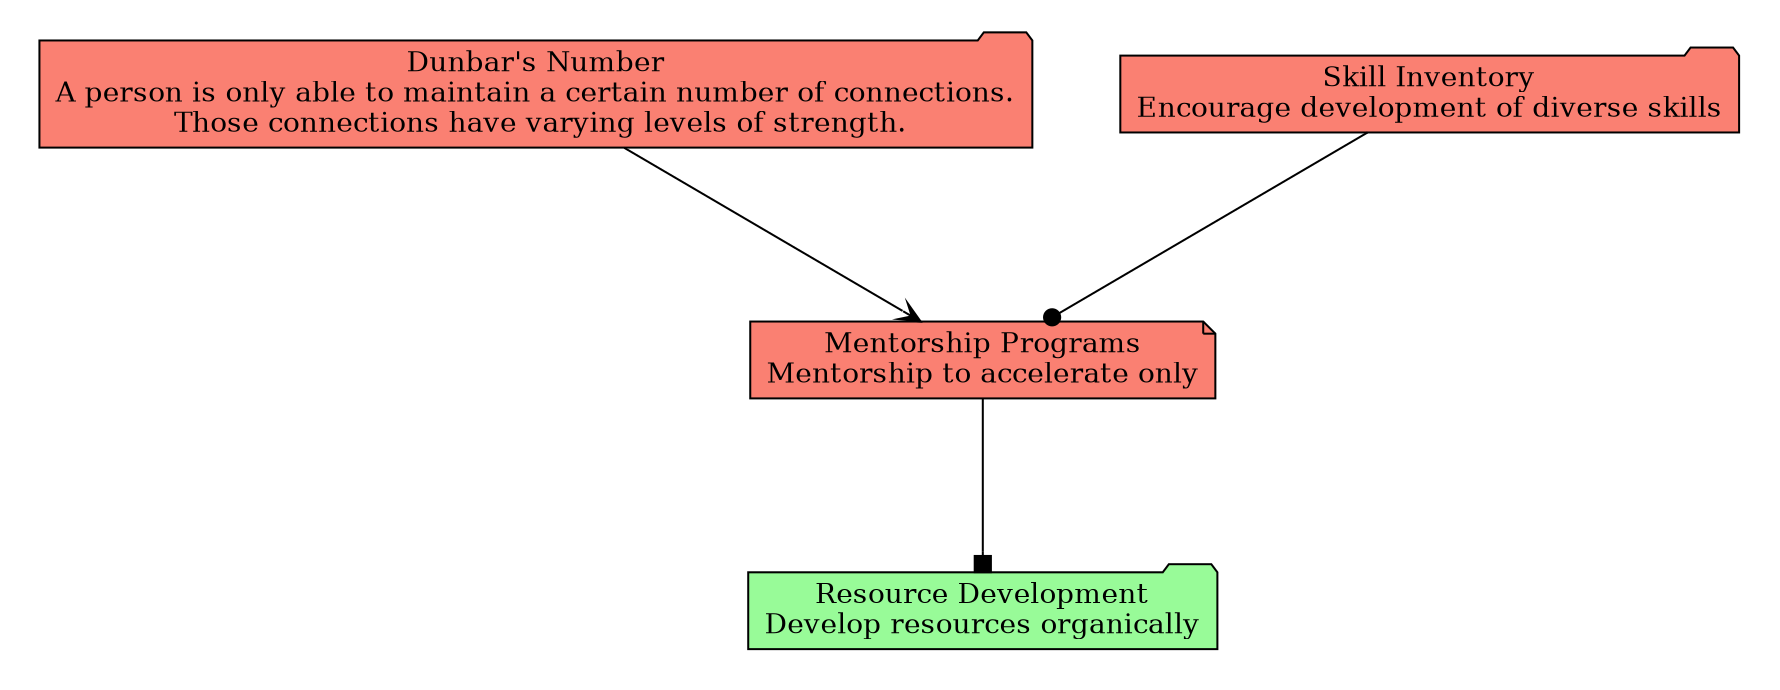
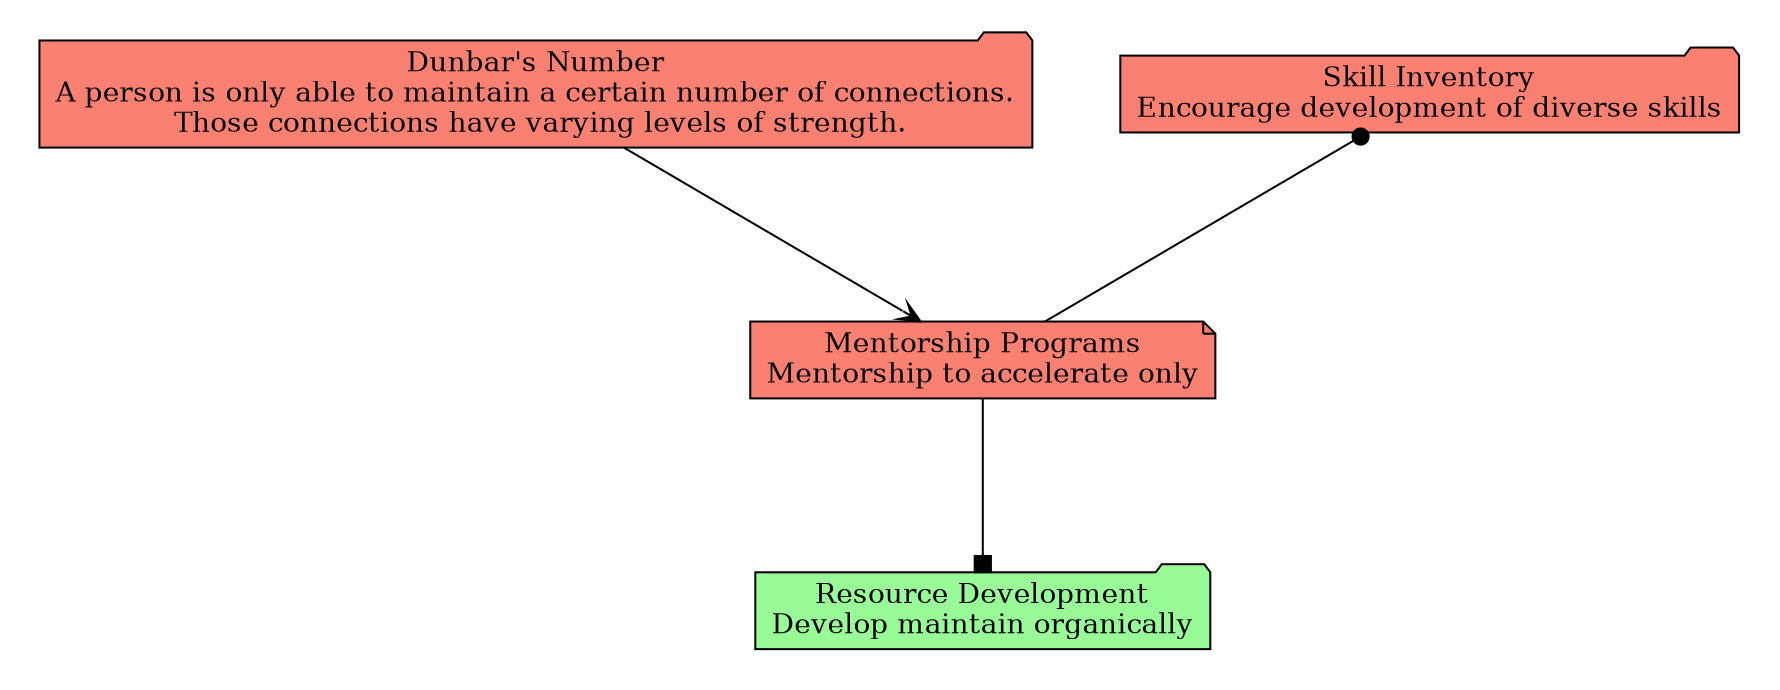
(1213, 223) -> (1199, 231)
(983, 611) -> (983, 611)
